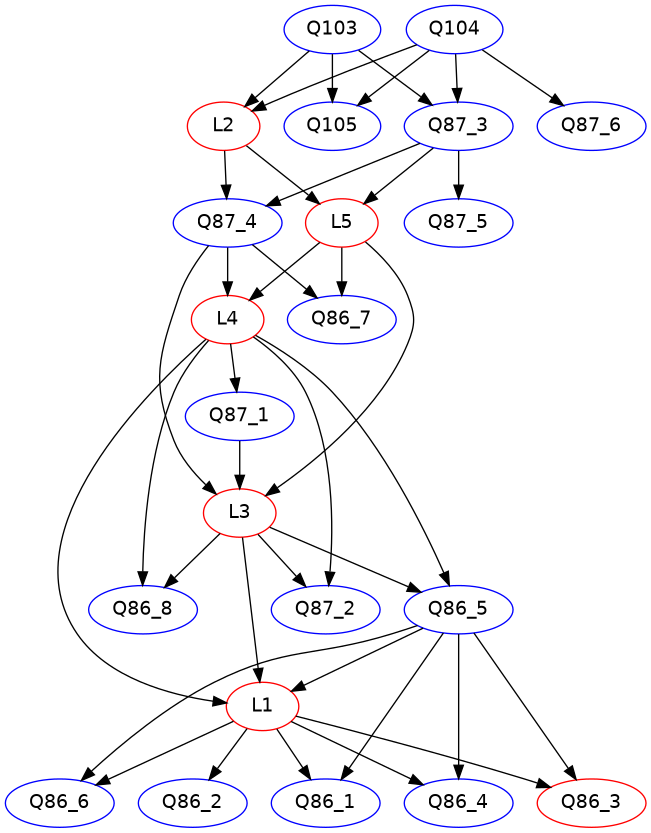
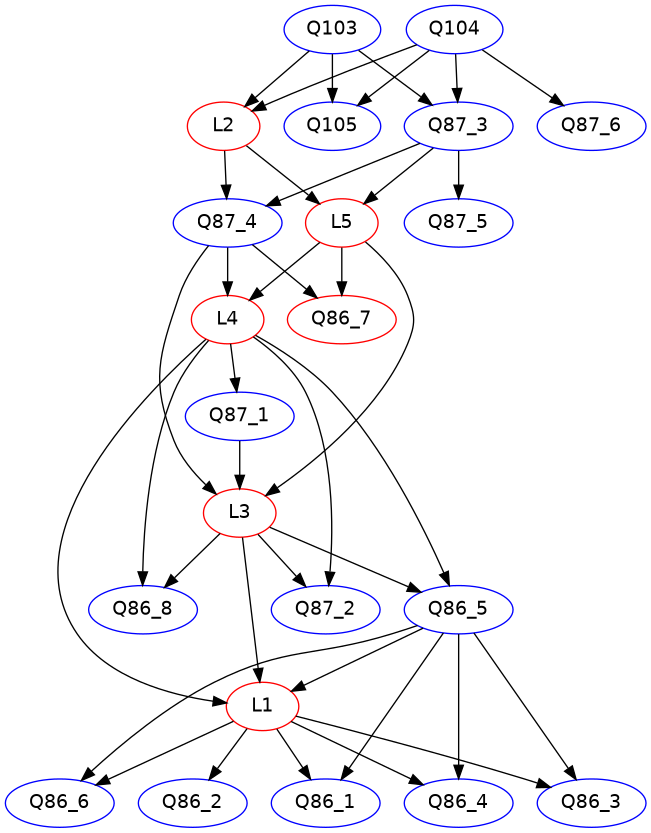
(342, 320) -> (342, 320)
(592, 803) -> (592, 803)
